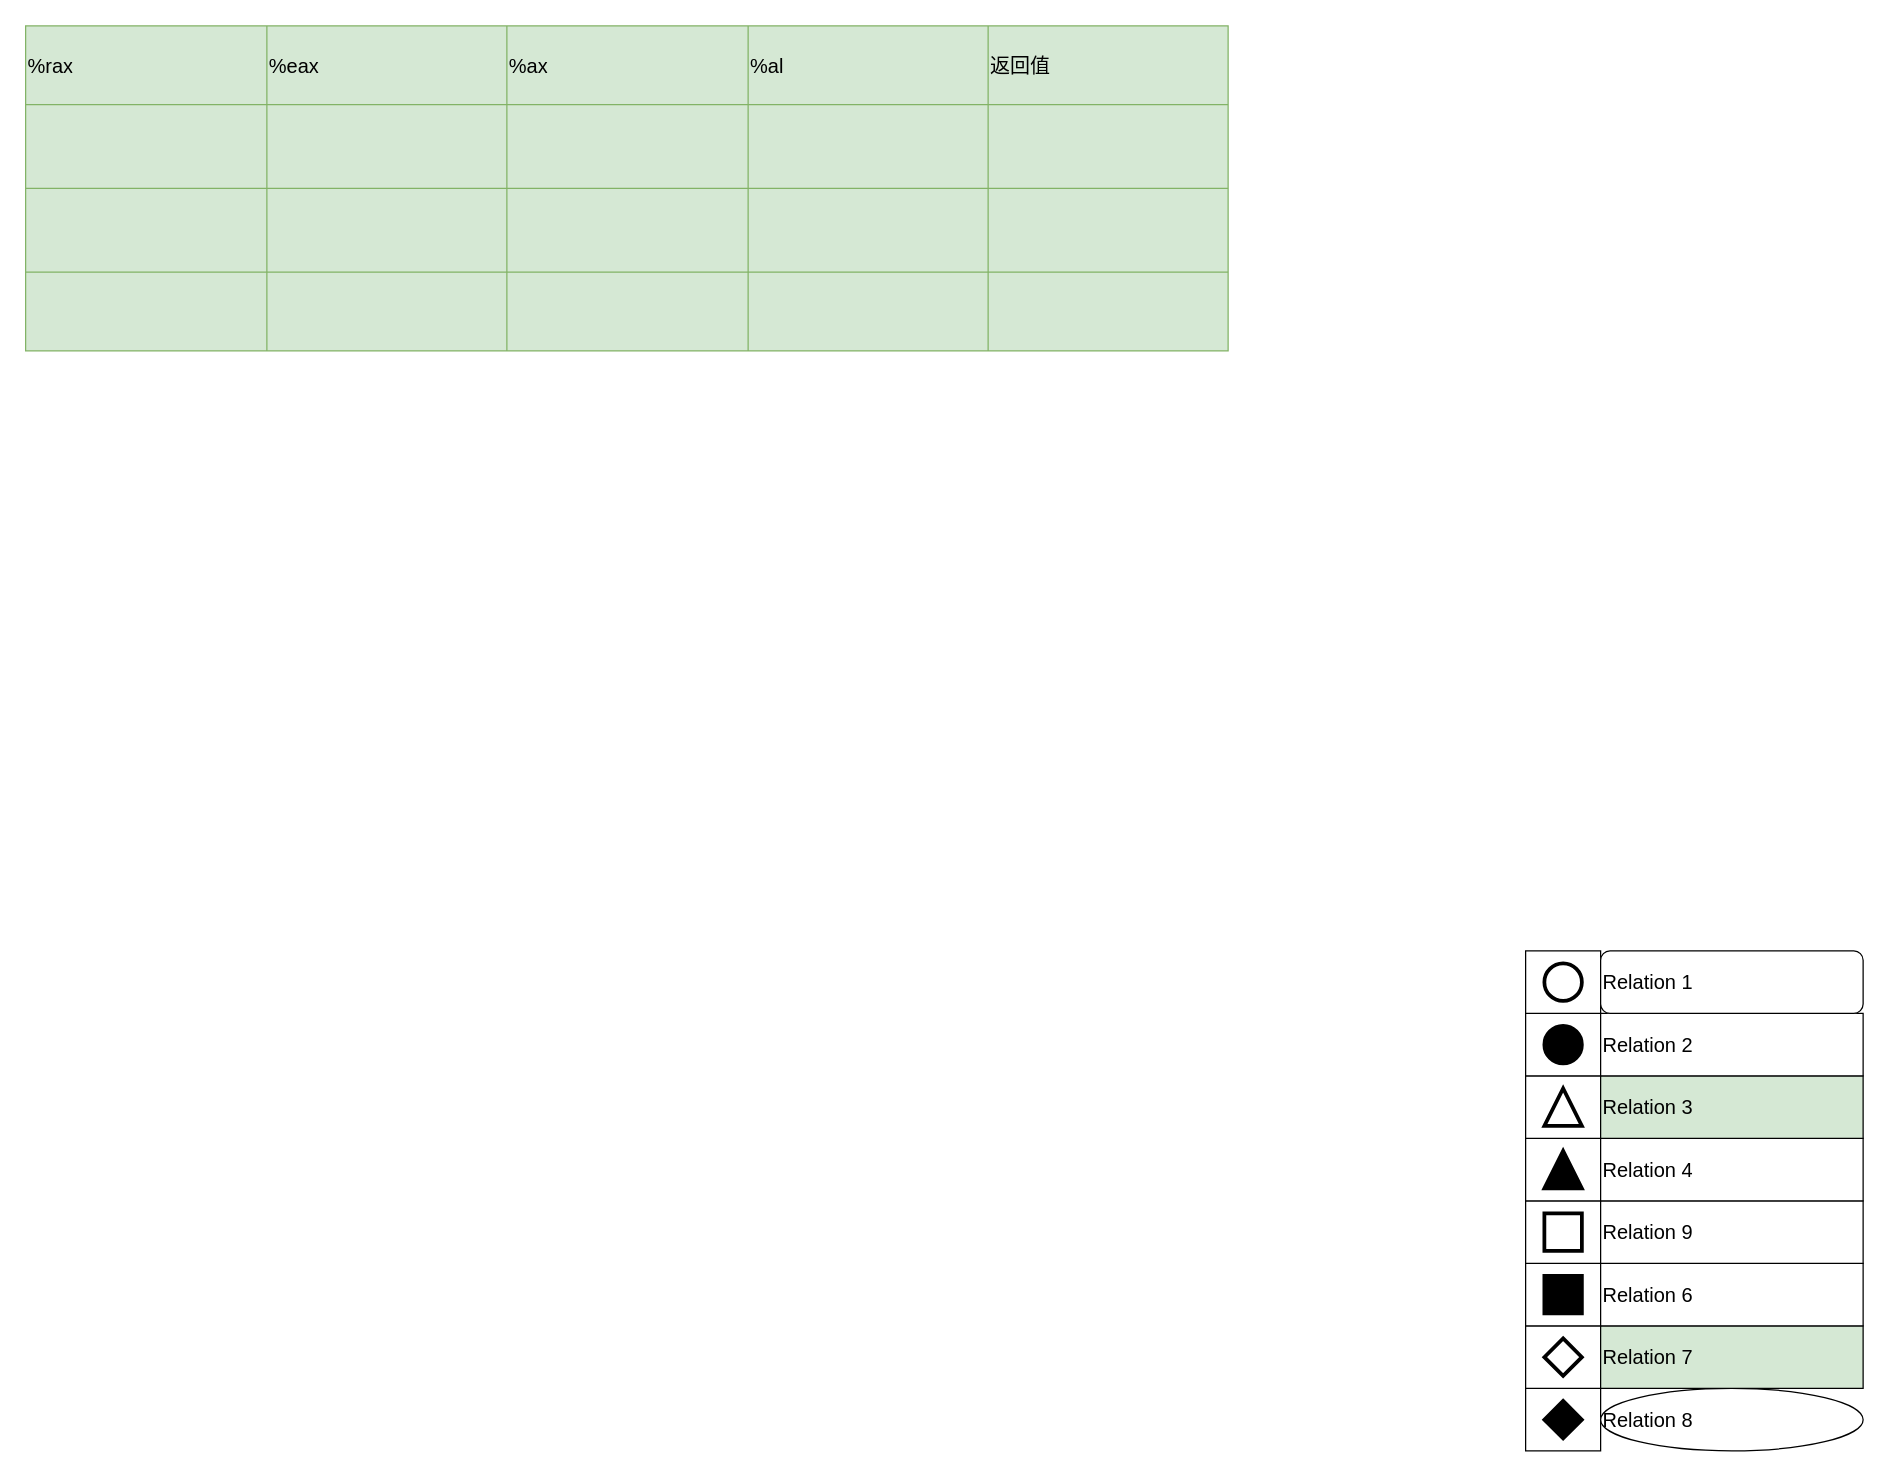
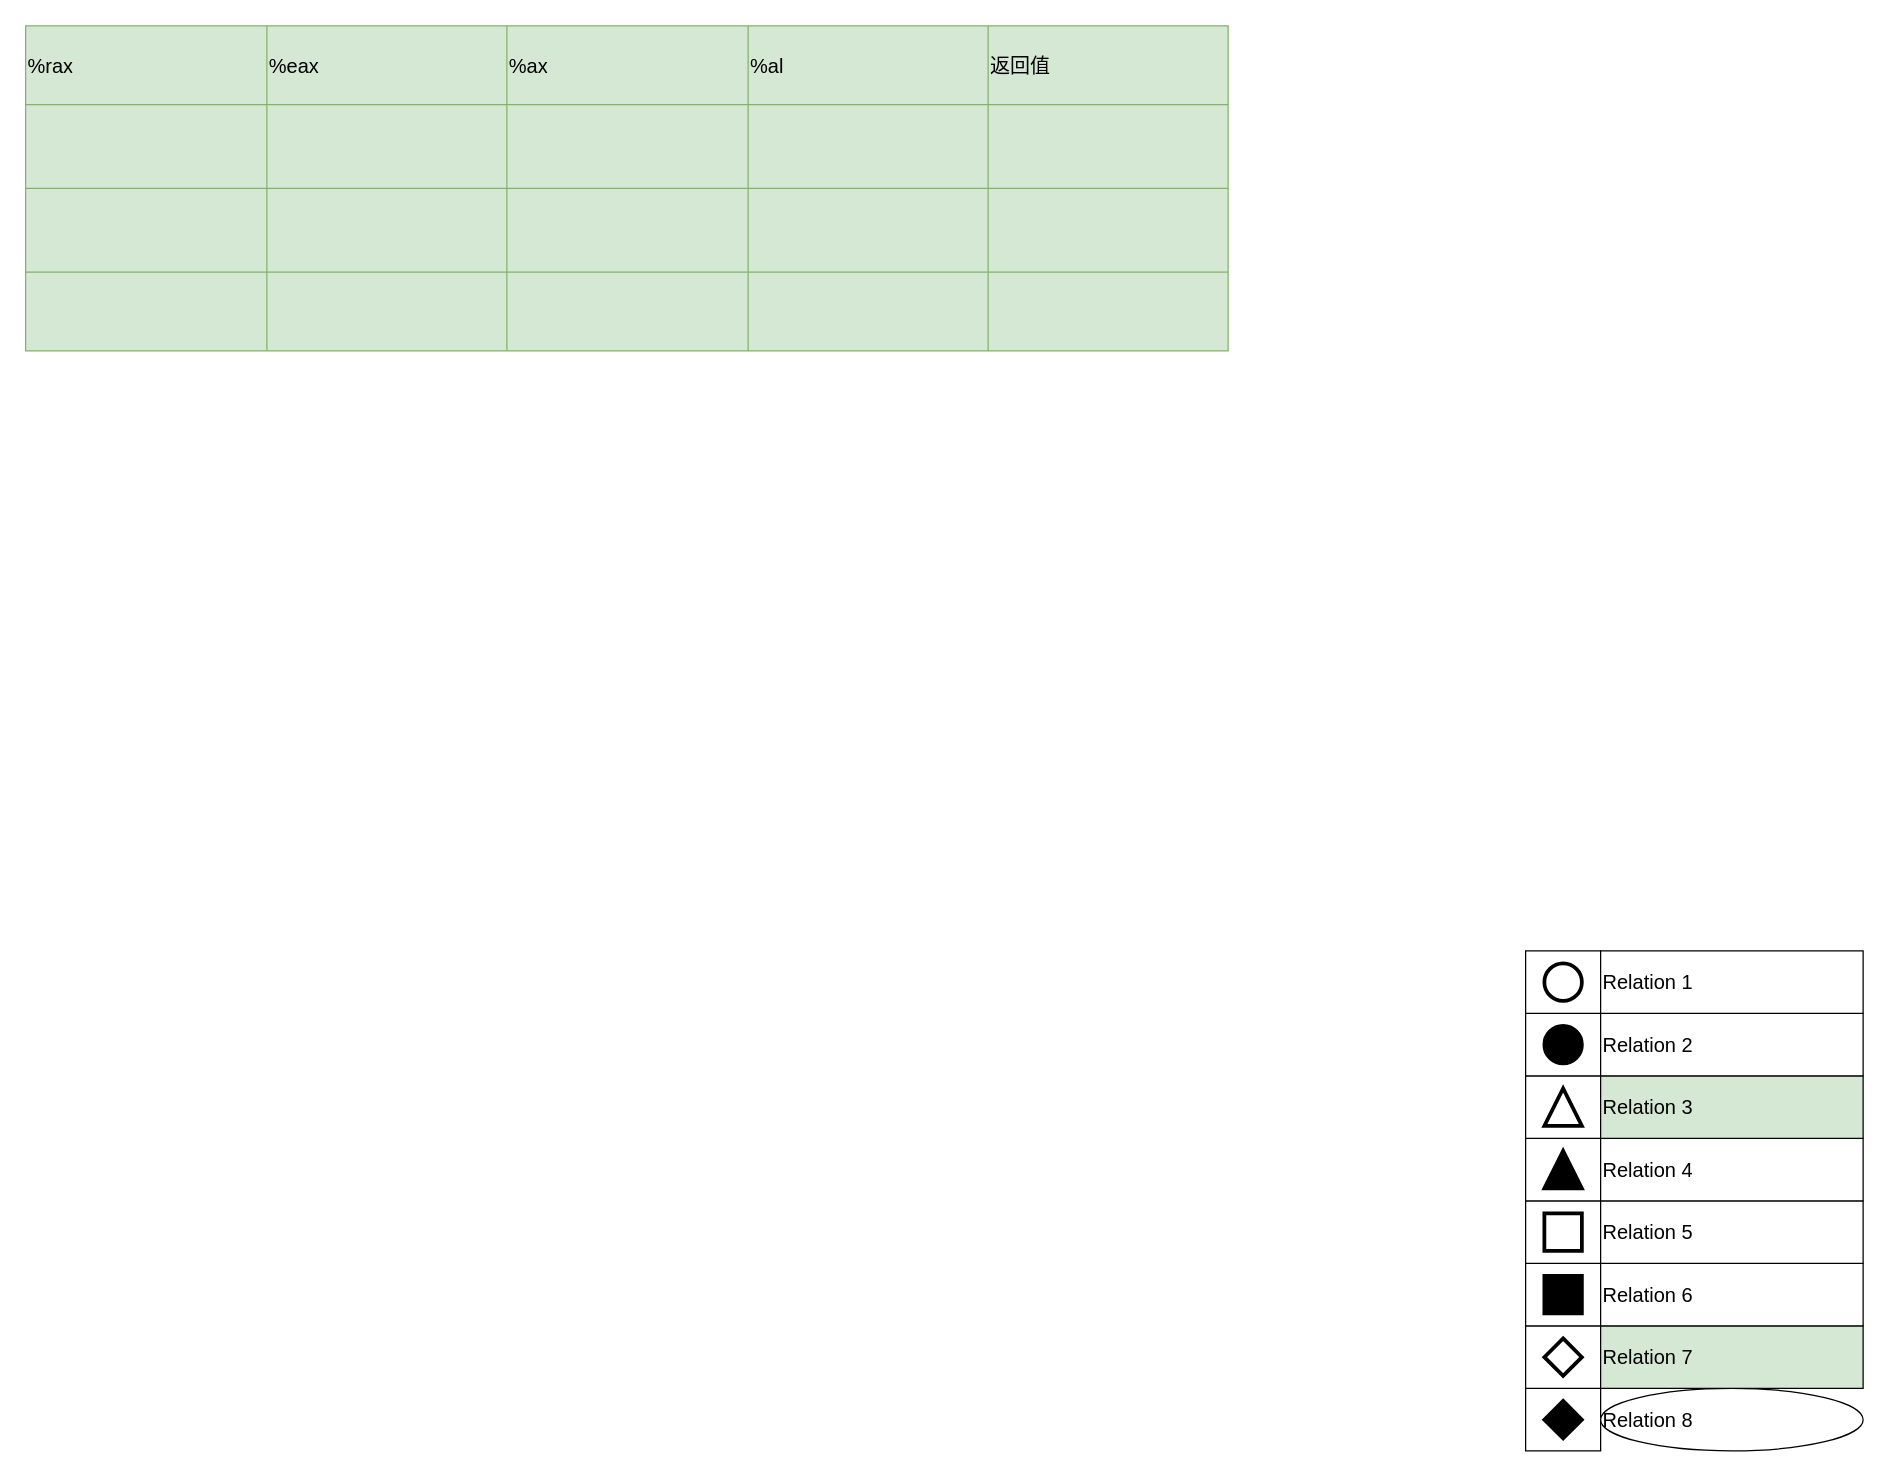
(1732, 982) -> (1732, 982)
(1651, 1232) -> (1651, 1232)
